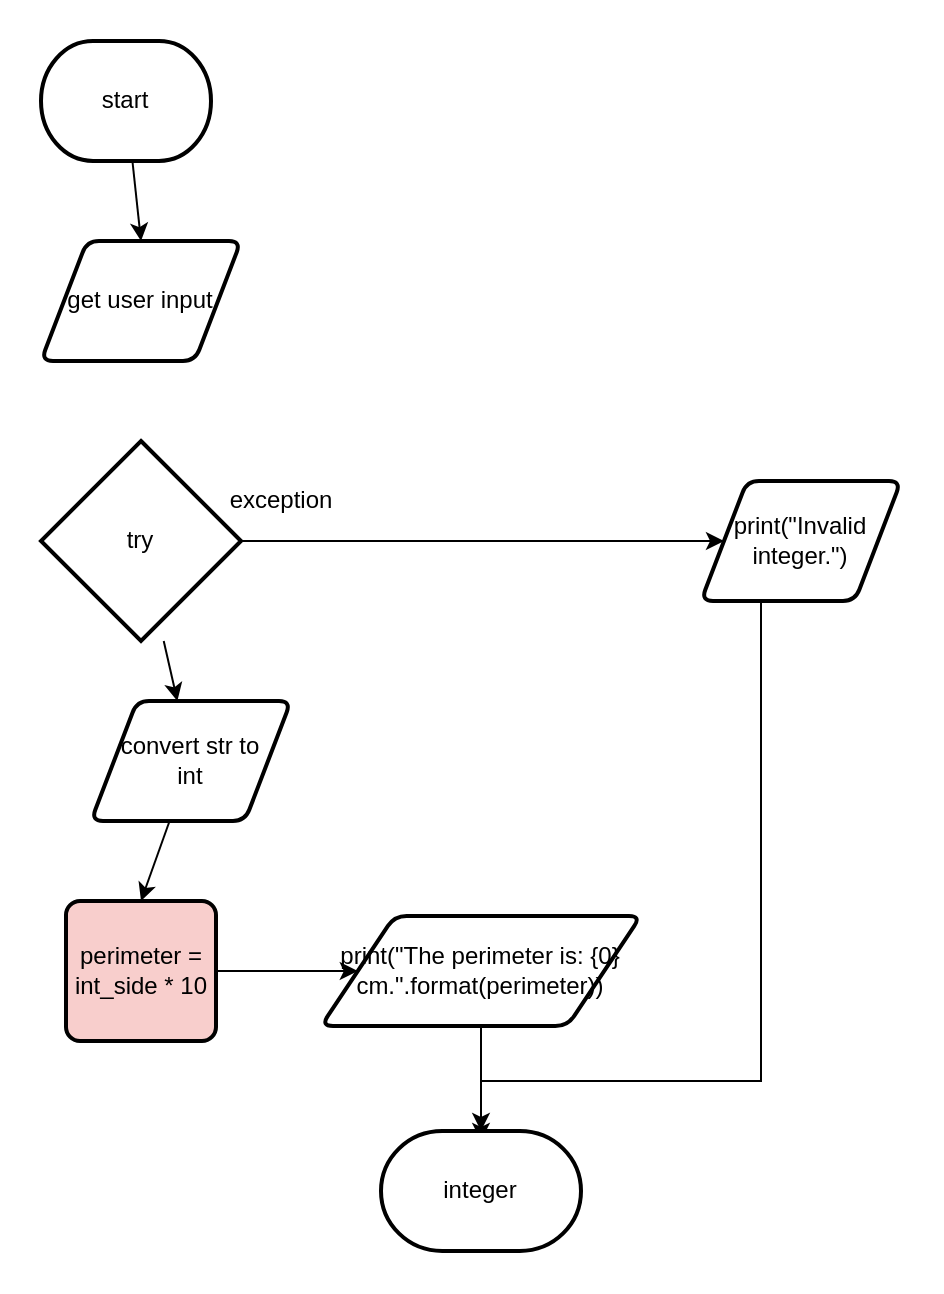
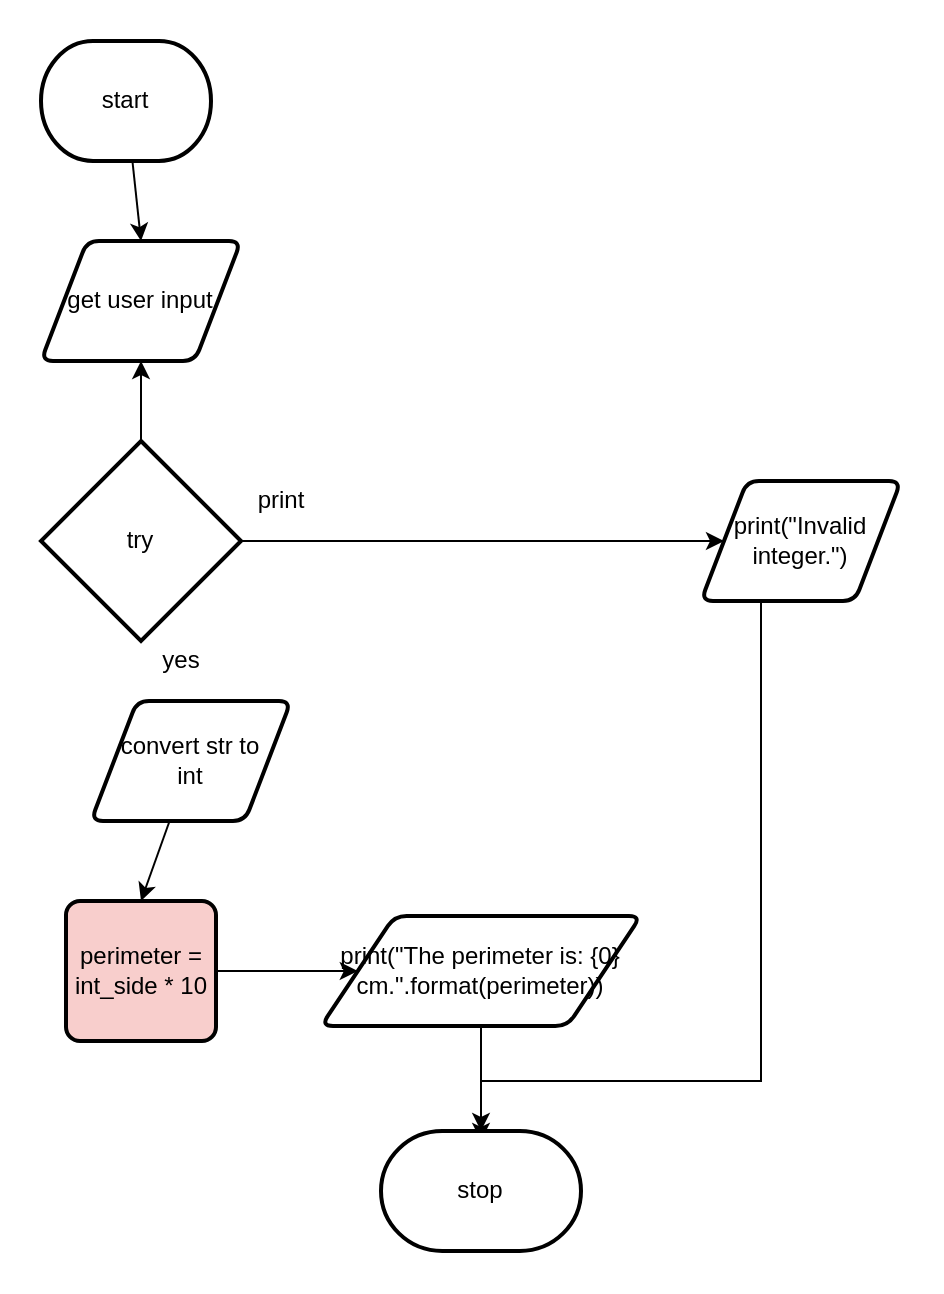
(282, 501) -> (282, 501)
none -> (181, 661)
(169, 665) -> (141, 407)
(481, 1191) -> (481, 1191)
